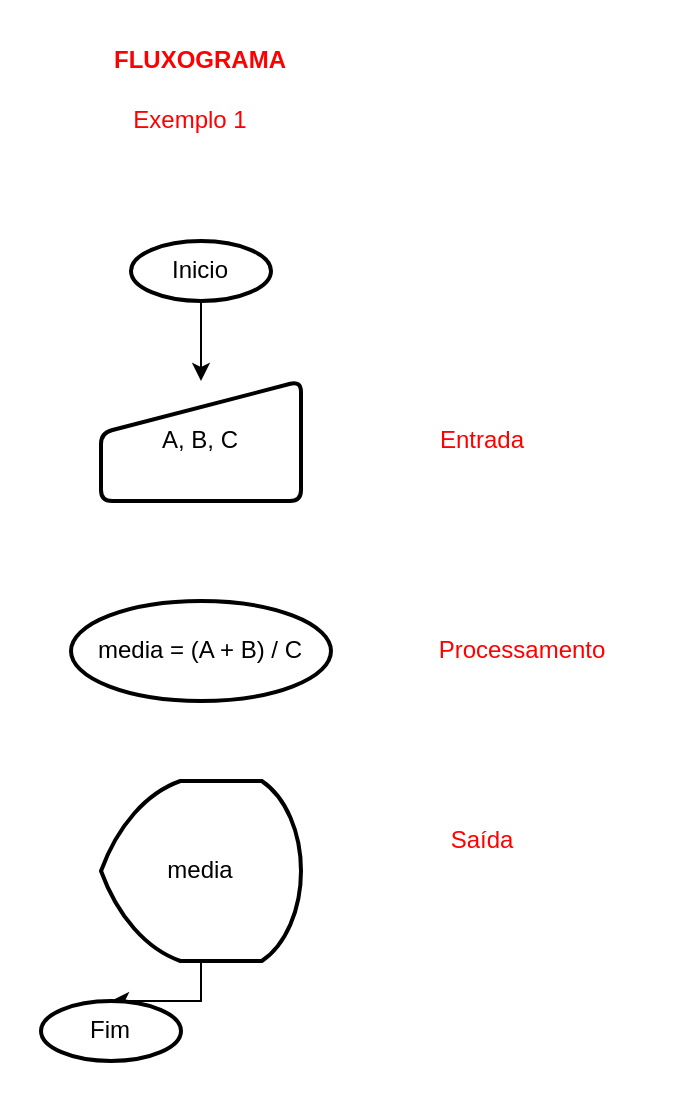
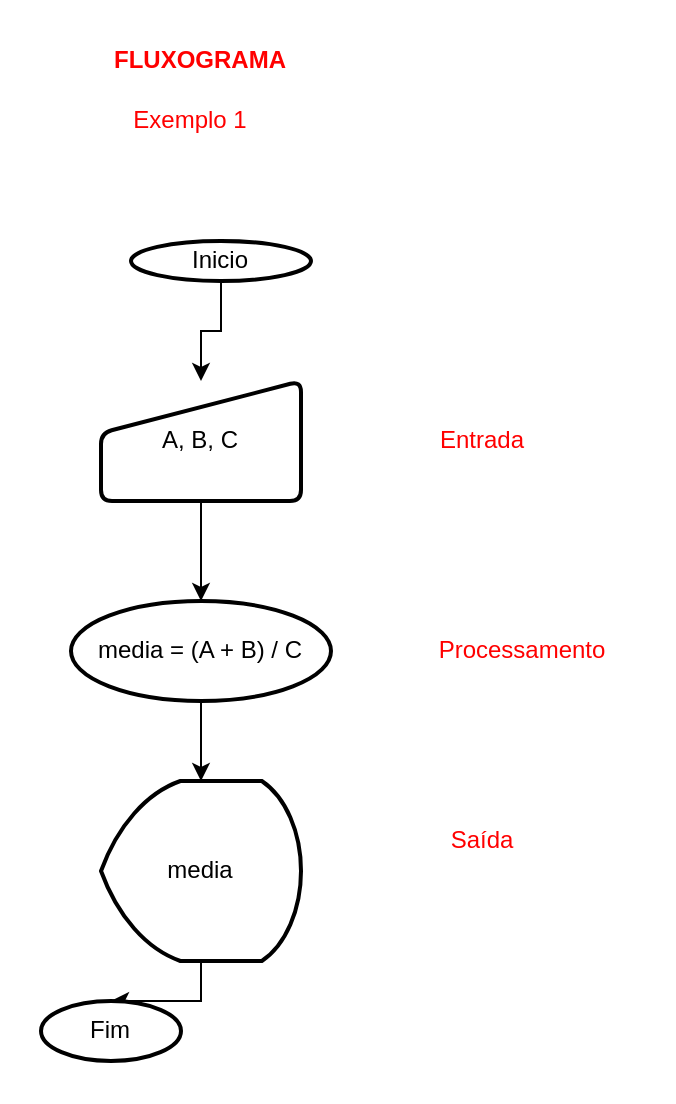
(201, 271) -> (221, 261)
none -> (201, 544)
none -> (201, 734)
